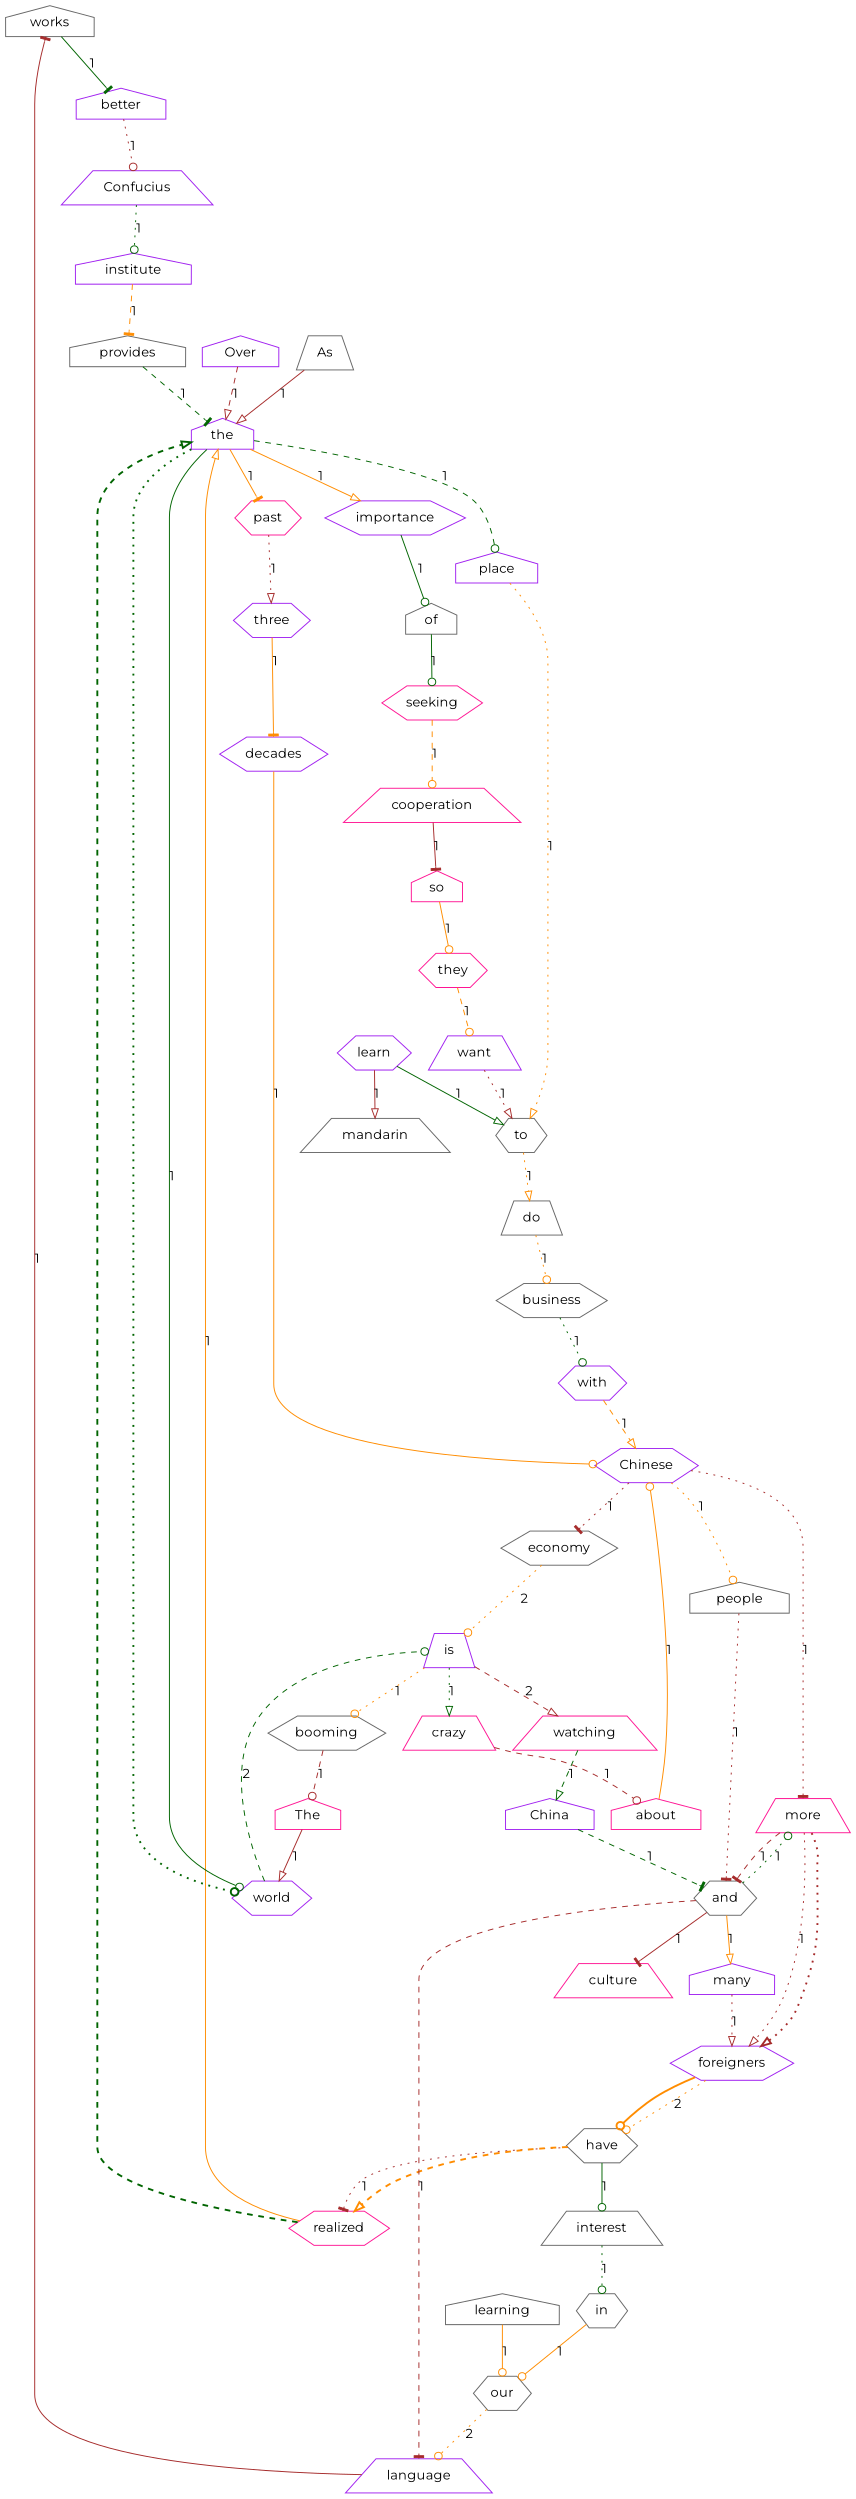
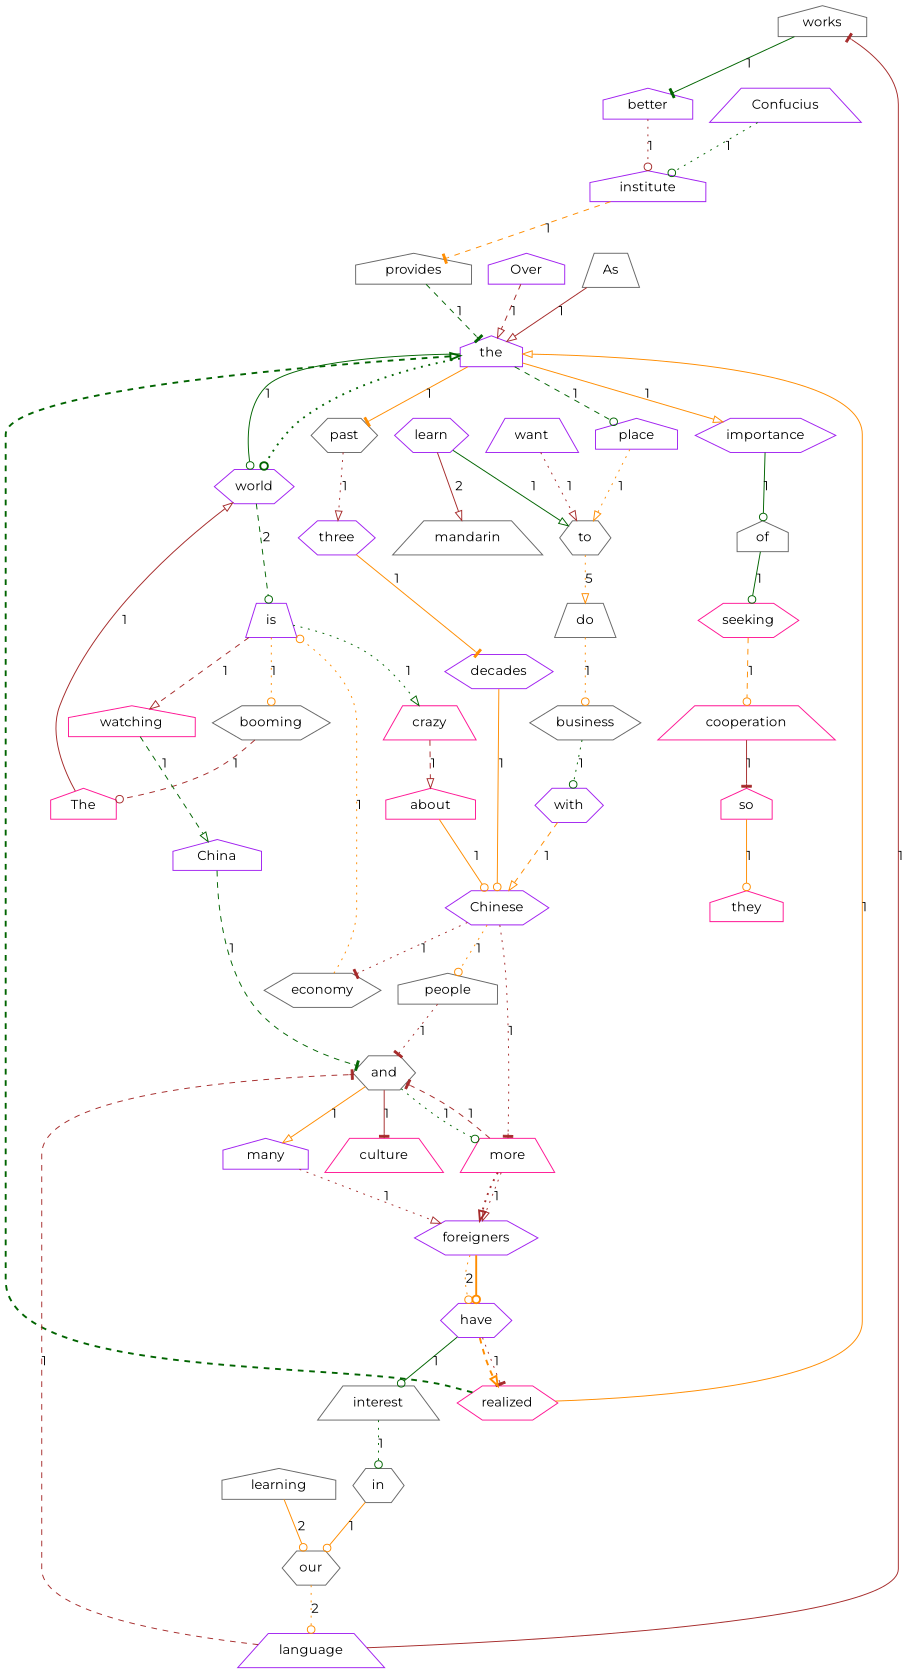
(128, 141) -> (648, 141)
(268, 518) -> (344, 435)
(453, 970) -> (747, 908)
(463, 1008) -> none
(377, 1094) -> (460, 487)
(530, 1177) -> (590, 579)
(525, 1599) -> (360, 805)
(529, 1692) -> (226, 672)
(585, 1733) -> (132, 723)
(564, 1762) -> (430, 759)
(419, 2067) -> (42, 1316)
(602, 2146) -> (476, 1320)
(505, 2352) -> (302, 1527)
